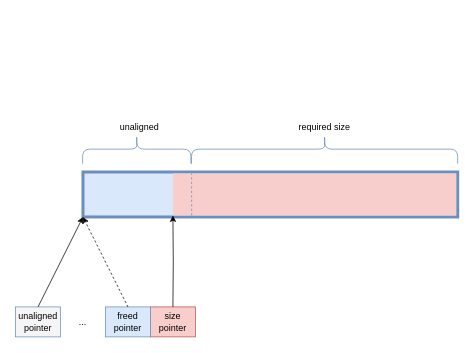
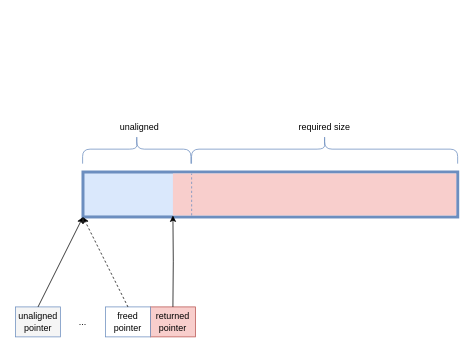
(128, 322) -> (128, 322)
(173, 322) -> (173, 322)
